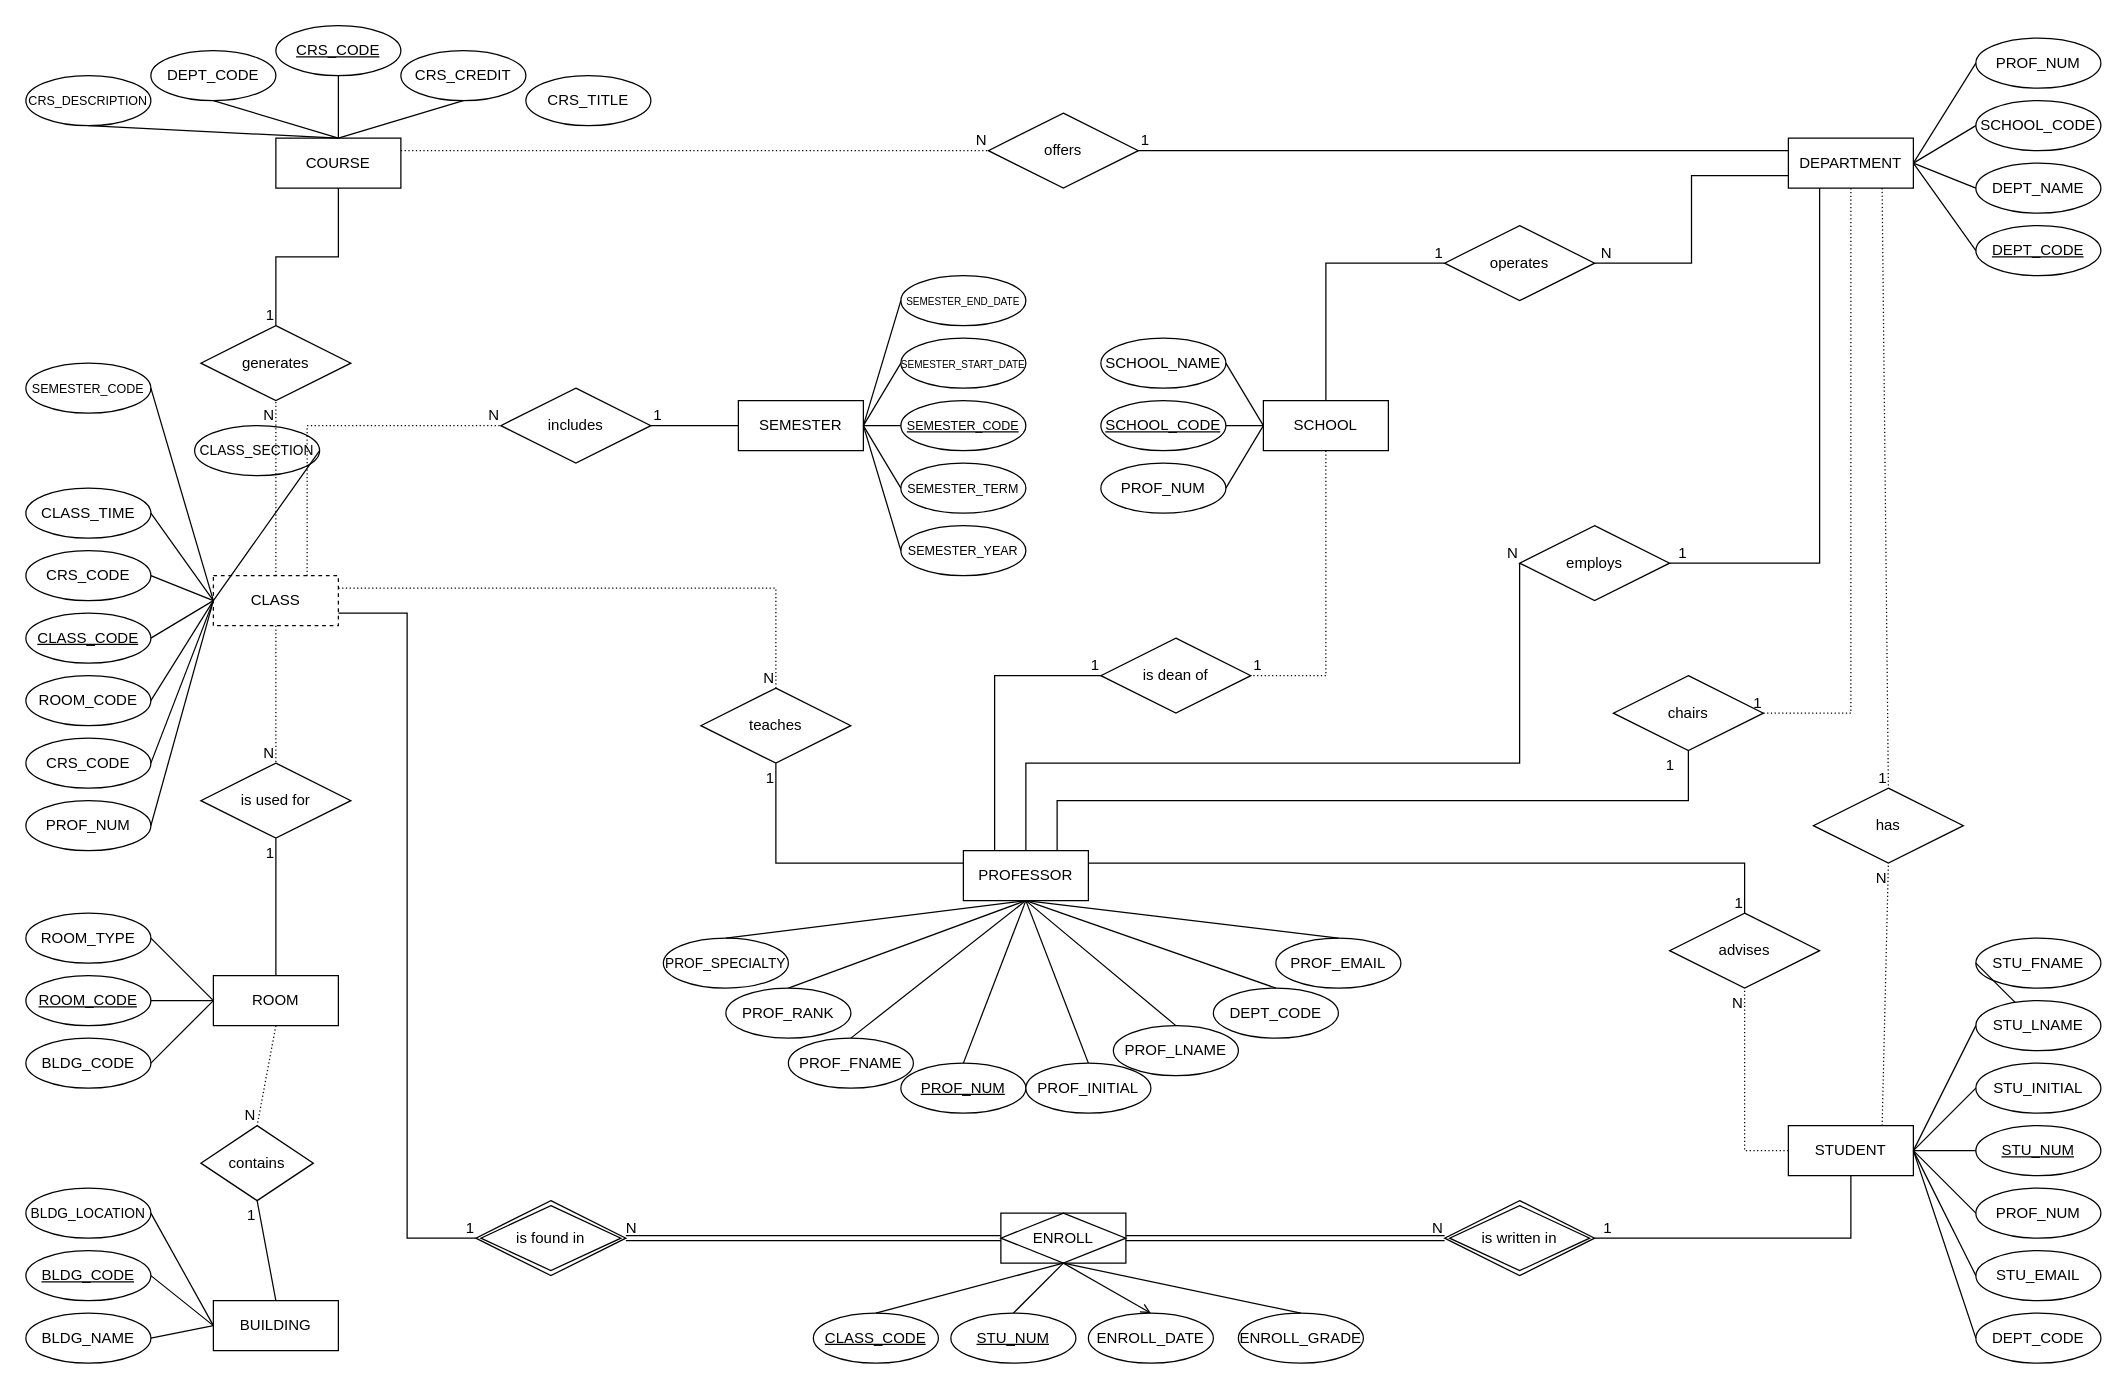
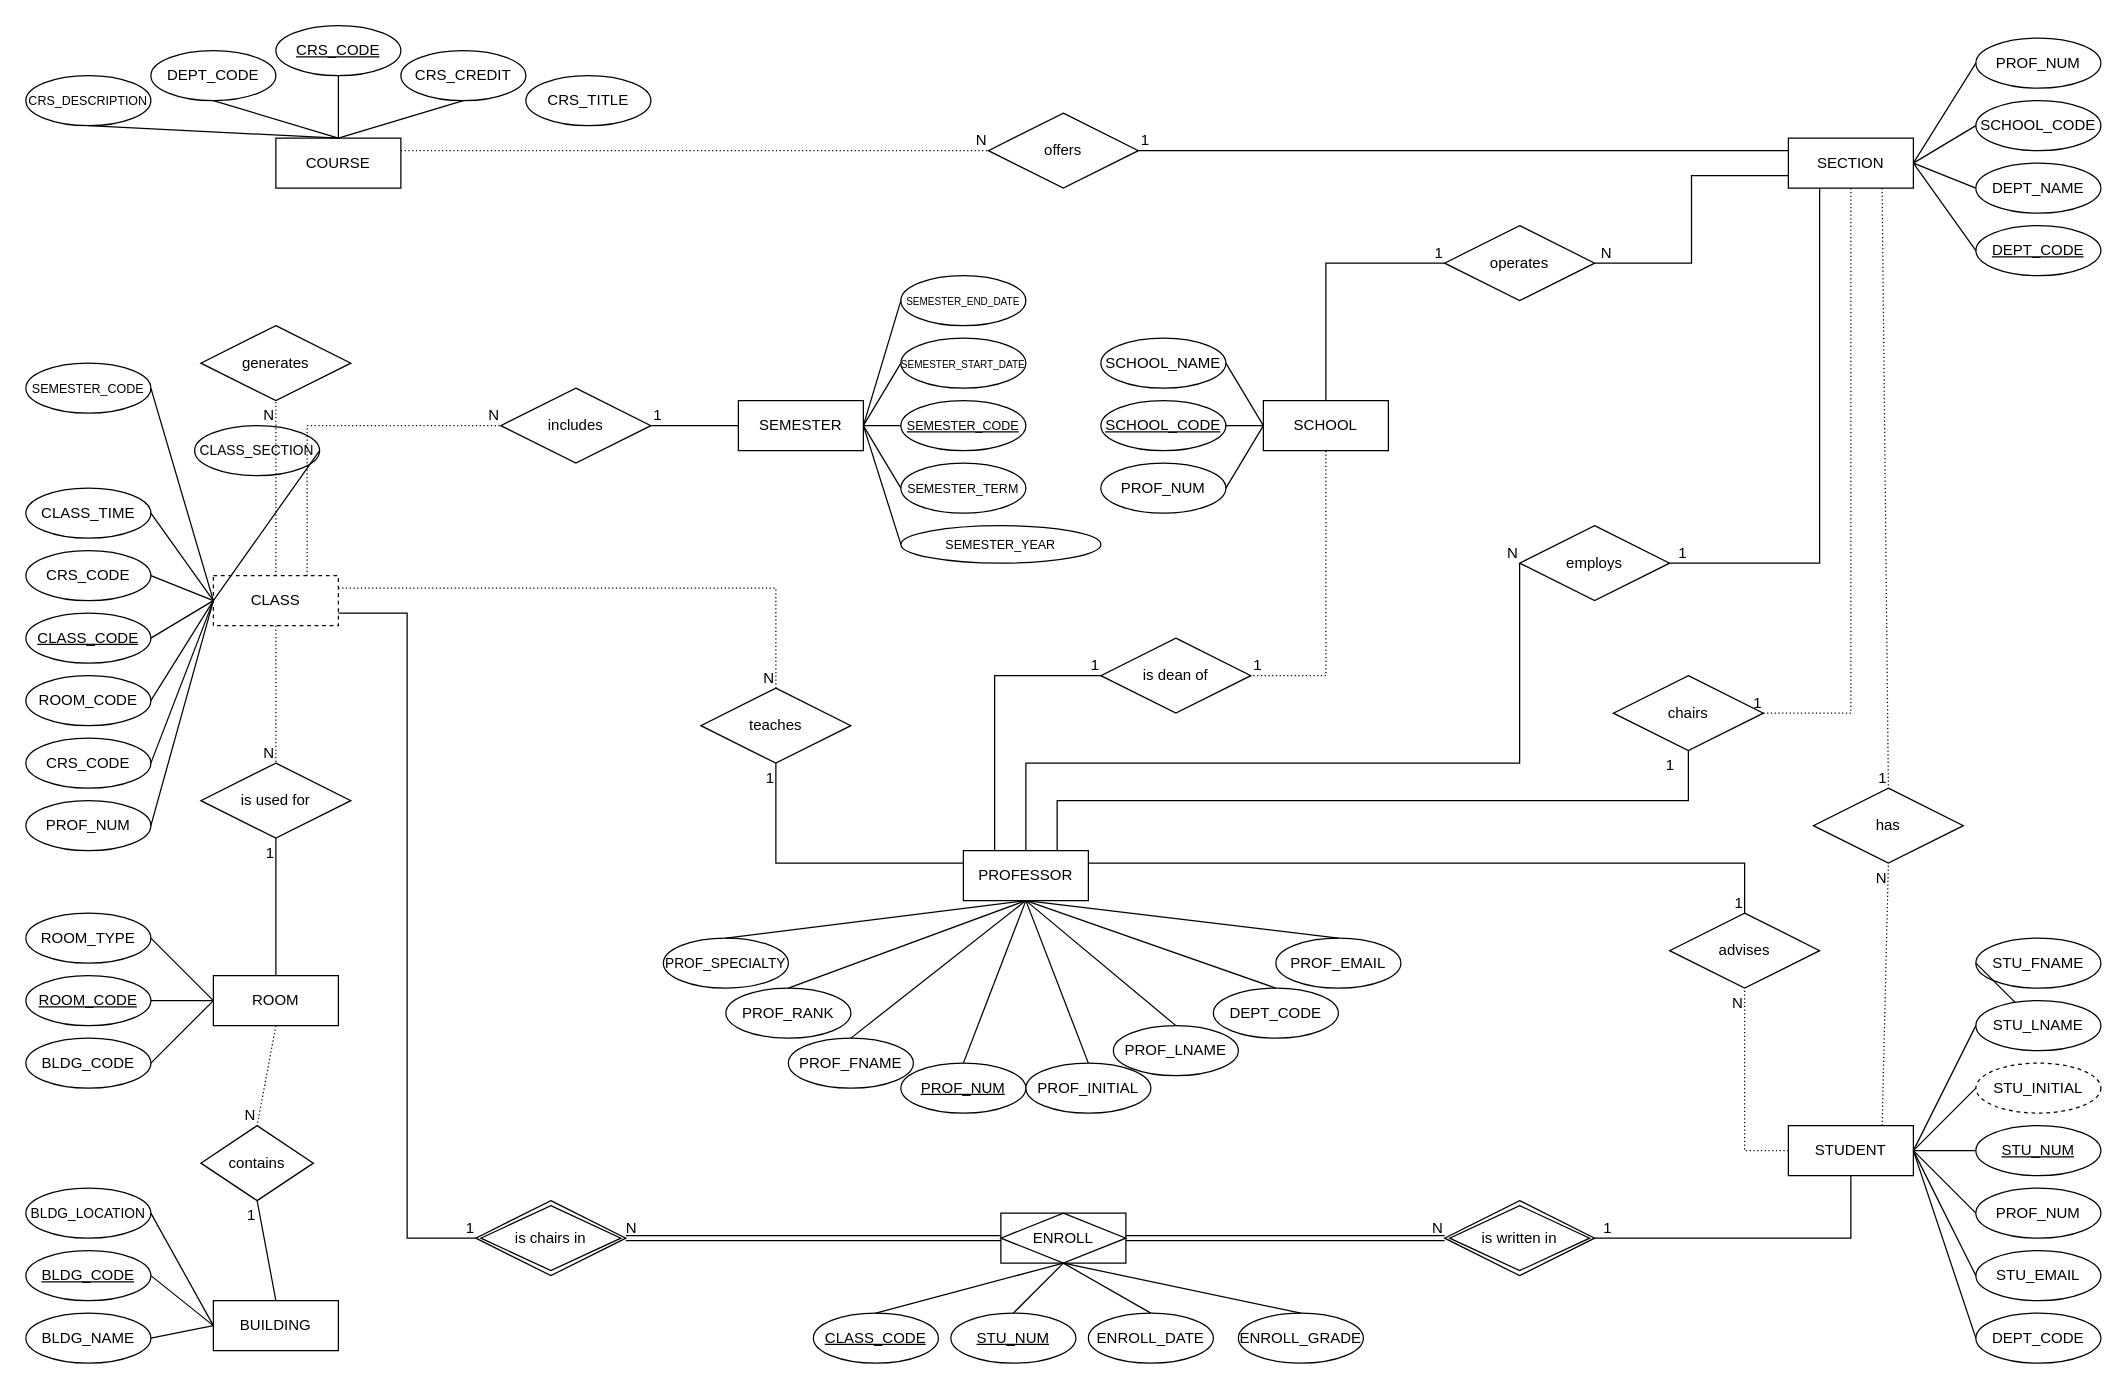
(1851, 163) -> (1851, 163)
(307, 257) -> none
(963, 551) -> (1001, 544)
(2038, 1088) -> (2038, 1088)
(551, 1238) -> (551, 1238)
(1146, 1310) -> (1145, 1310)
